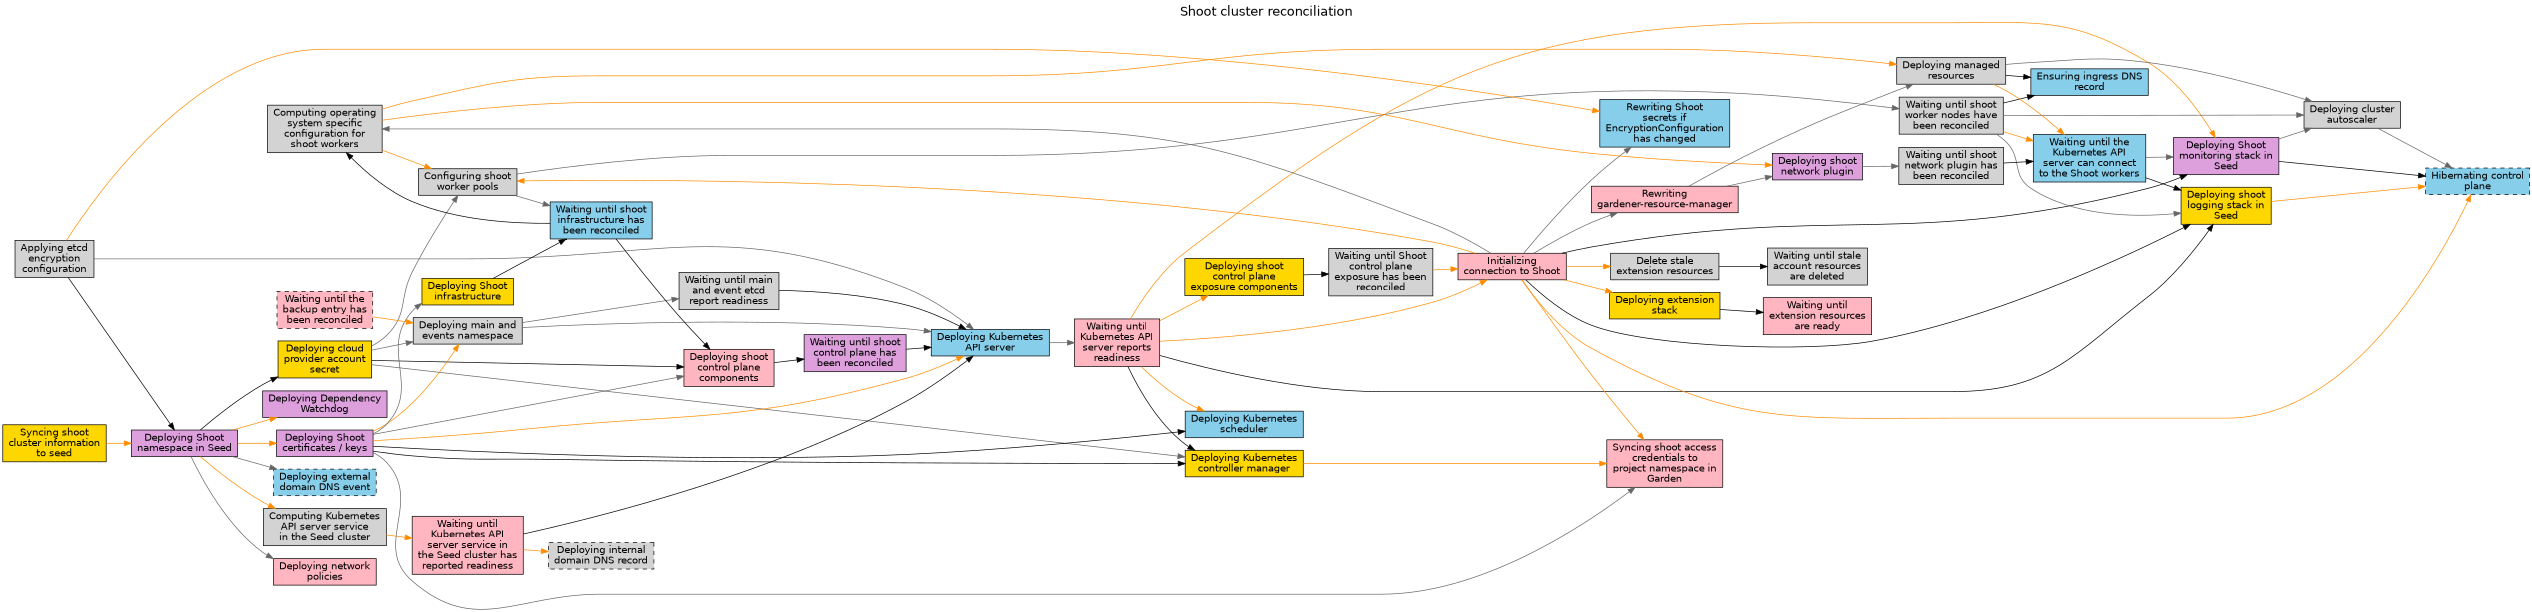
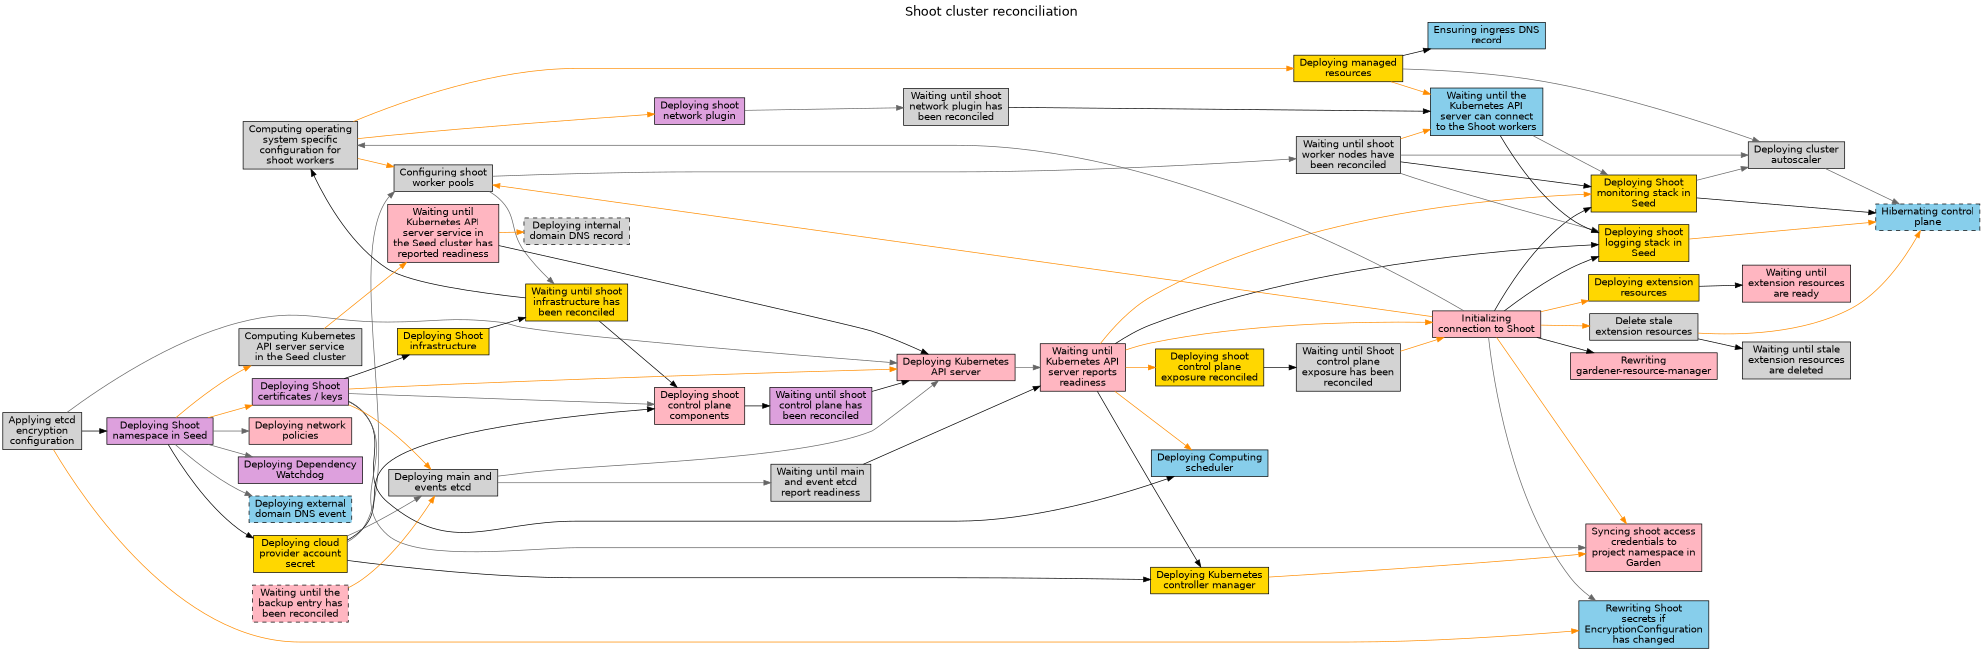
(1951, 71) -> (1348, 68)
(2014, 101) -> (1492, 174)
(1796, 132) -> none
(2226, 156) -> (1644, 194)
(1746, 182) -> none
(601, 220) -> (577, 302)
(1571, 232) -> (1562, 344)
(1817, 267) -> (1796, 360)
(1244, 277) -> (1210, 367)
(872, 298) -> (949, 427)
(1665, 306) -> (1644, 288)
(468, 331) -> (443, 483)
(990, 343) -> (956, 367)
(400, 373) -> (371, 369)
(795, 413) -> (745, 578)
(2024, 418) -> (1824, 320)
(1244, 424) -> (1210, 463)
(251, 425) -> (227, 450)
(54, 443) -> none
(796, 462) -> none
